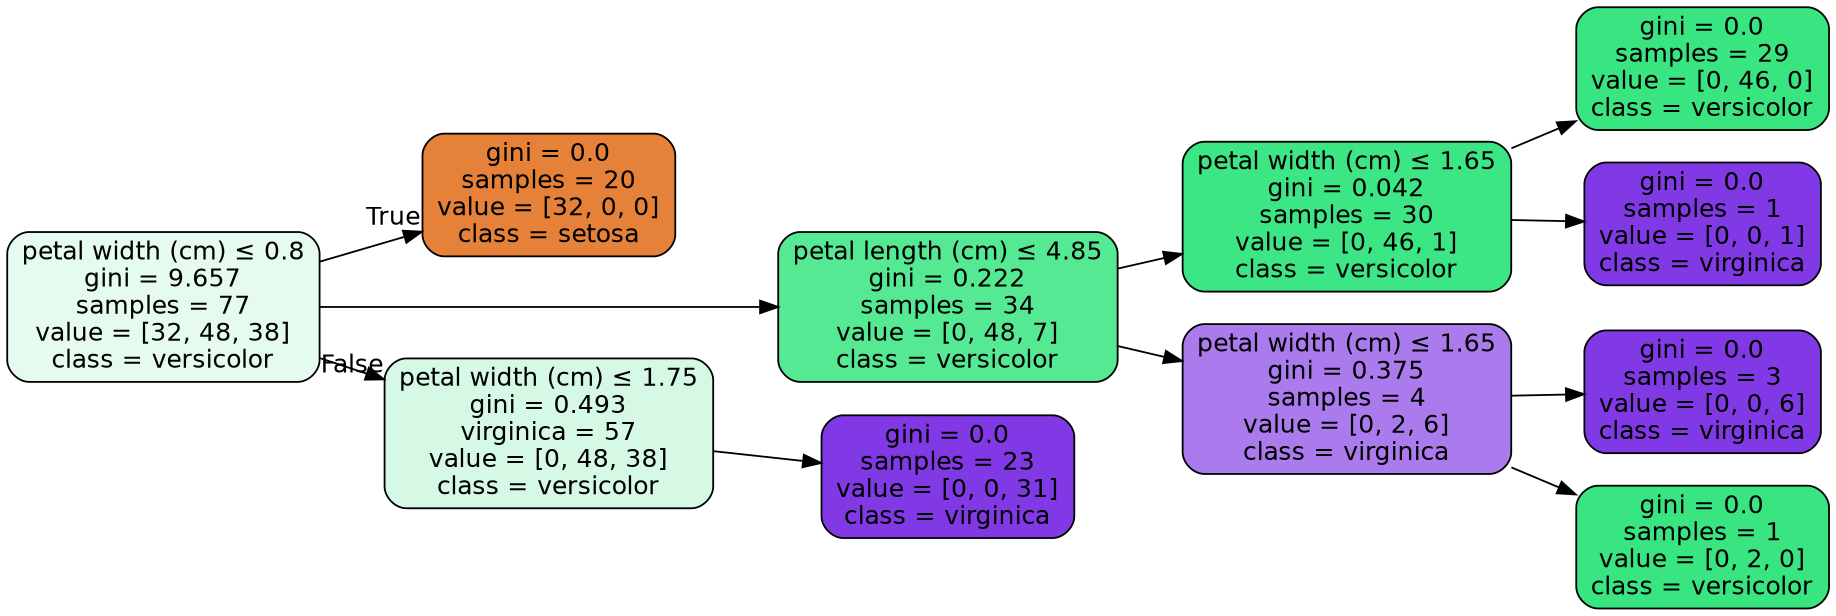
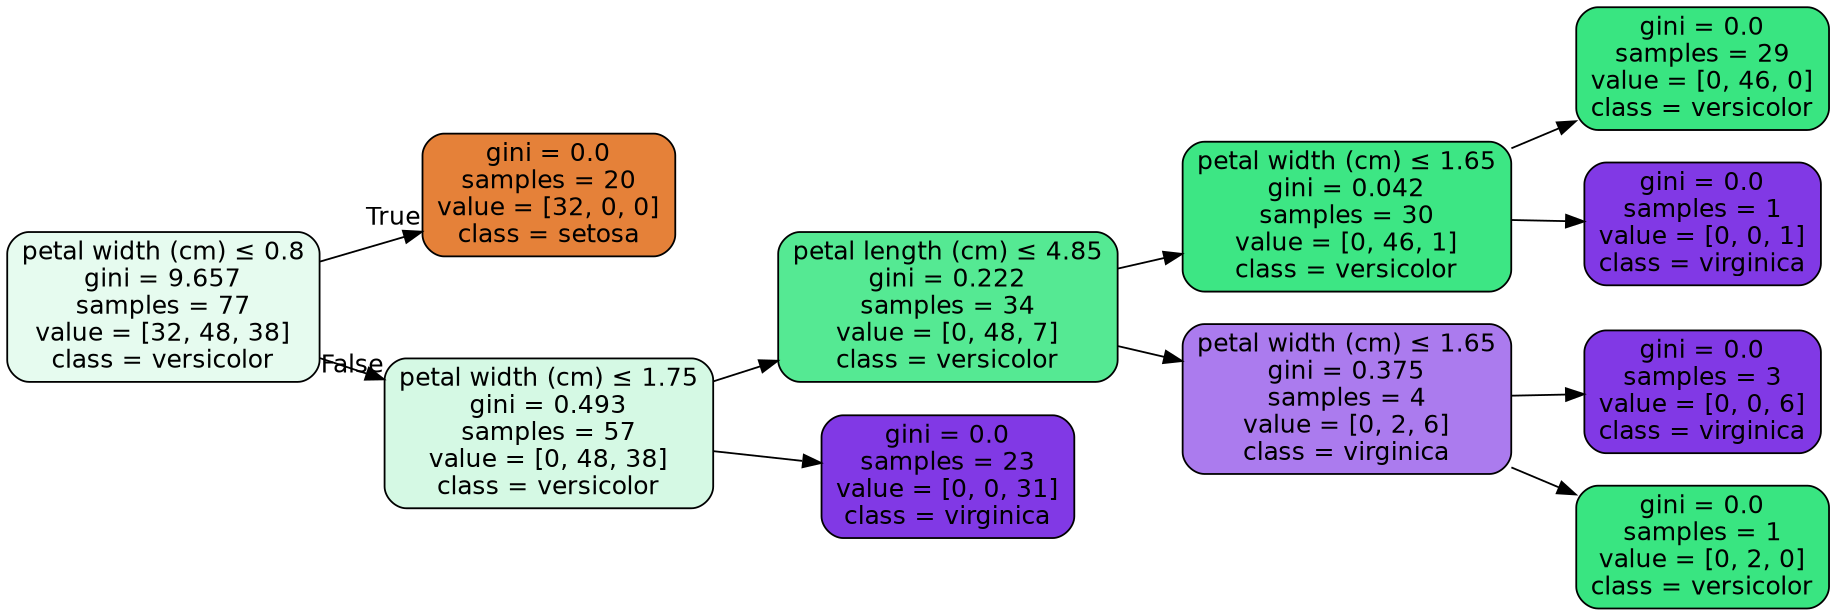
(540, 307) -> (737, 374)
(549, 432) -> (549, 432)
